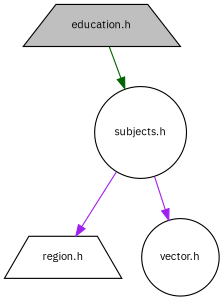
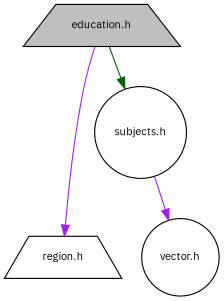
(99, 199) -> (76, 135)
